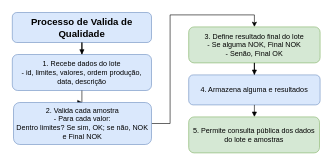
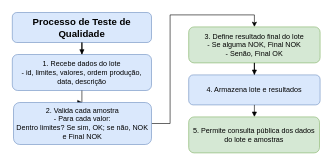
(82, 27) -> (82, 27)
(254, 90) -> (254, 90)
